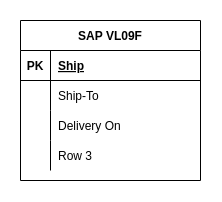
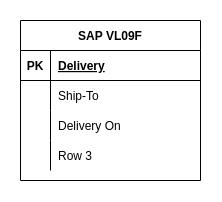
(70, 66) -> (82, 66)
